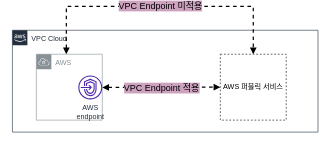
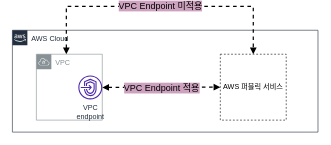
(48, 39) -> (48, 39)
(62, 63) -> (62, 63)
(91, 113) -> (91, 113)
